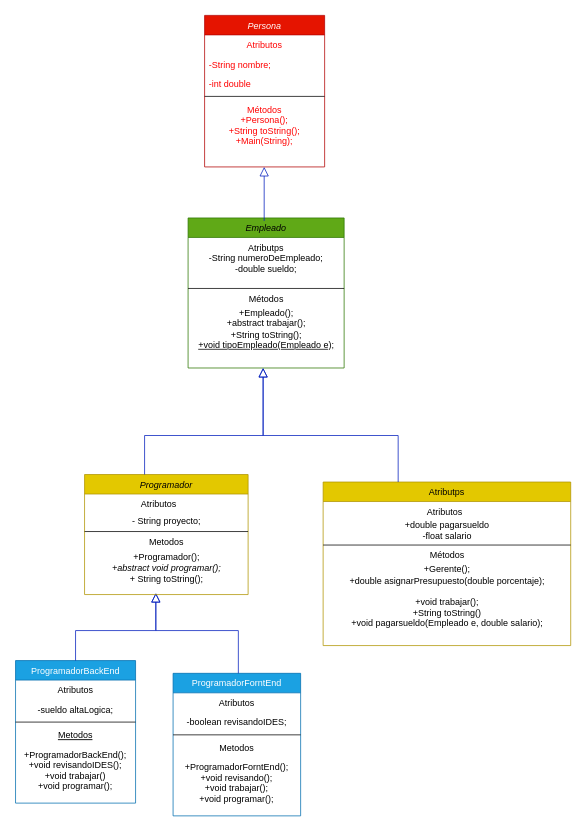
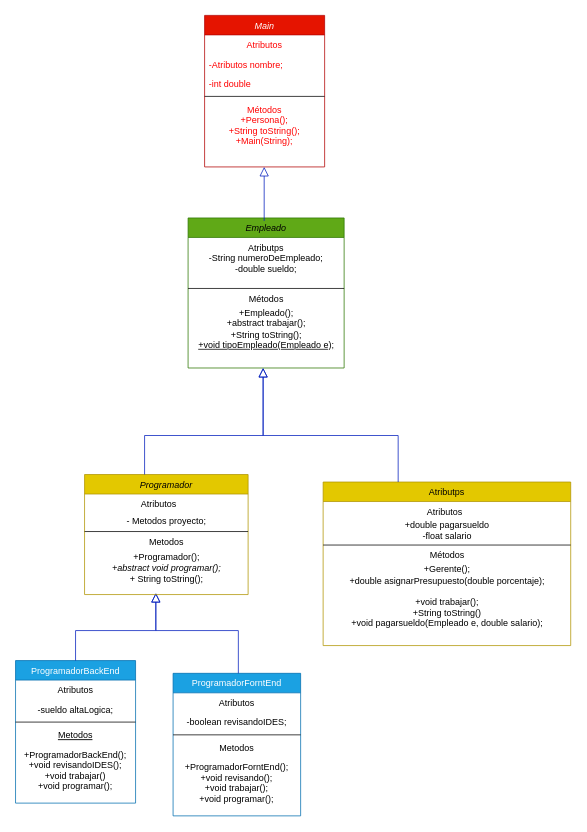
(264, 26) -> (264, 26)
(243, 65) -> (250, 65)
(167, 521) -> (167, 521)
